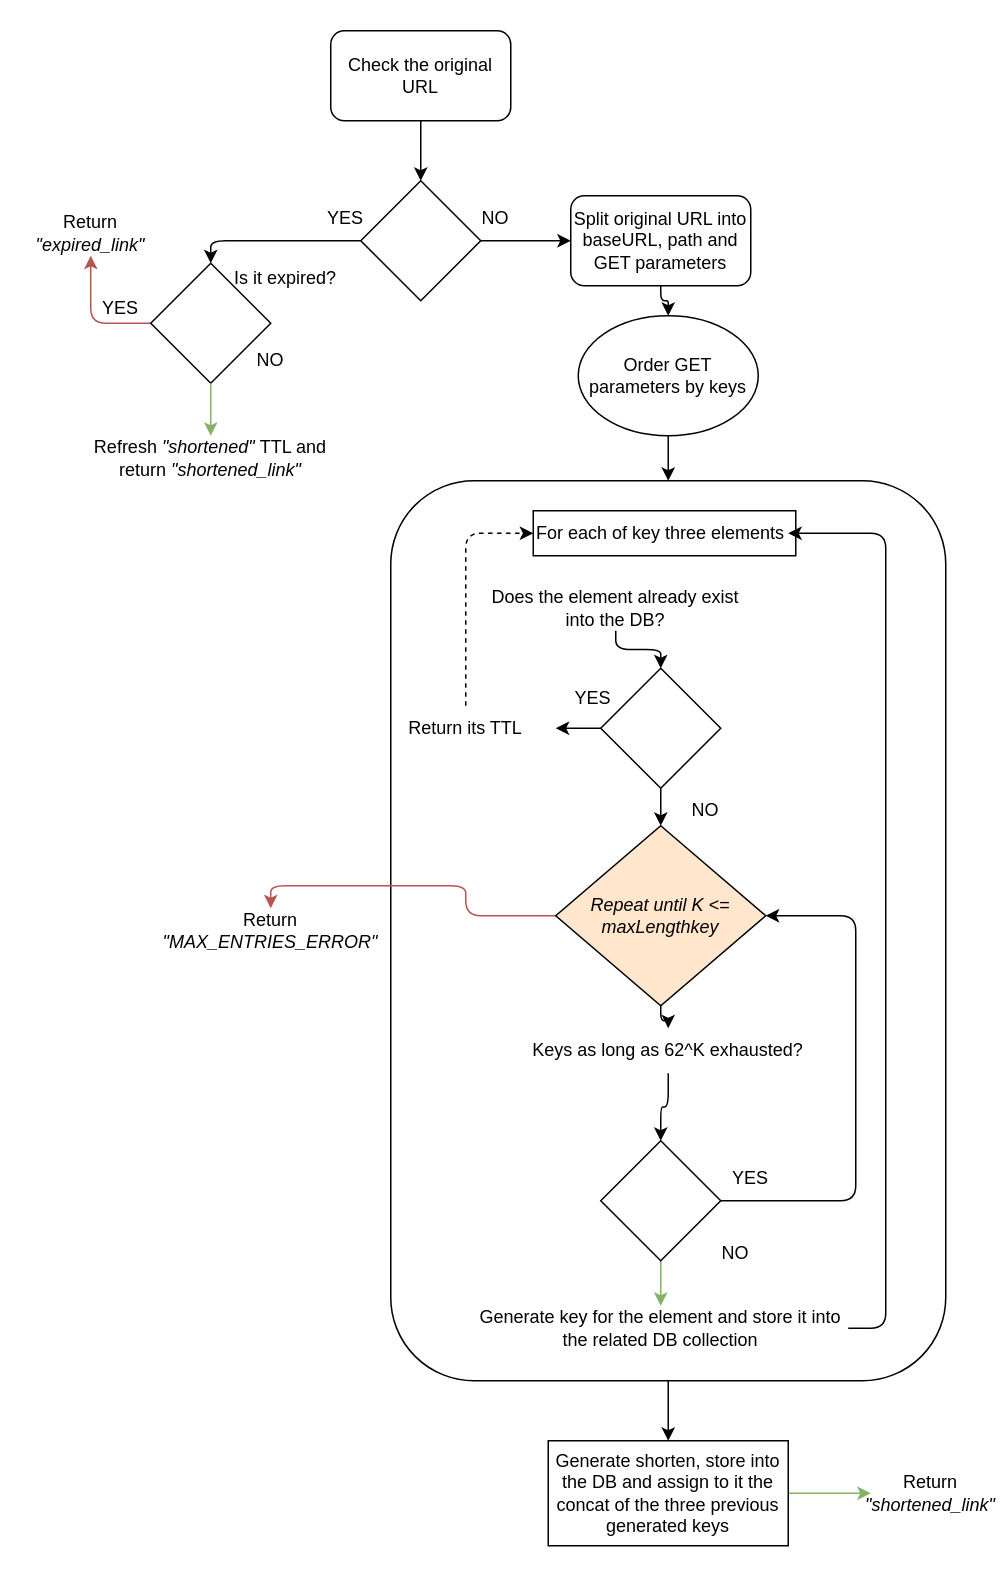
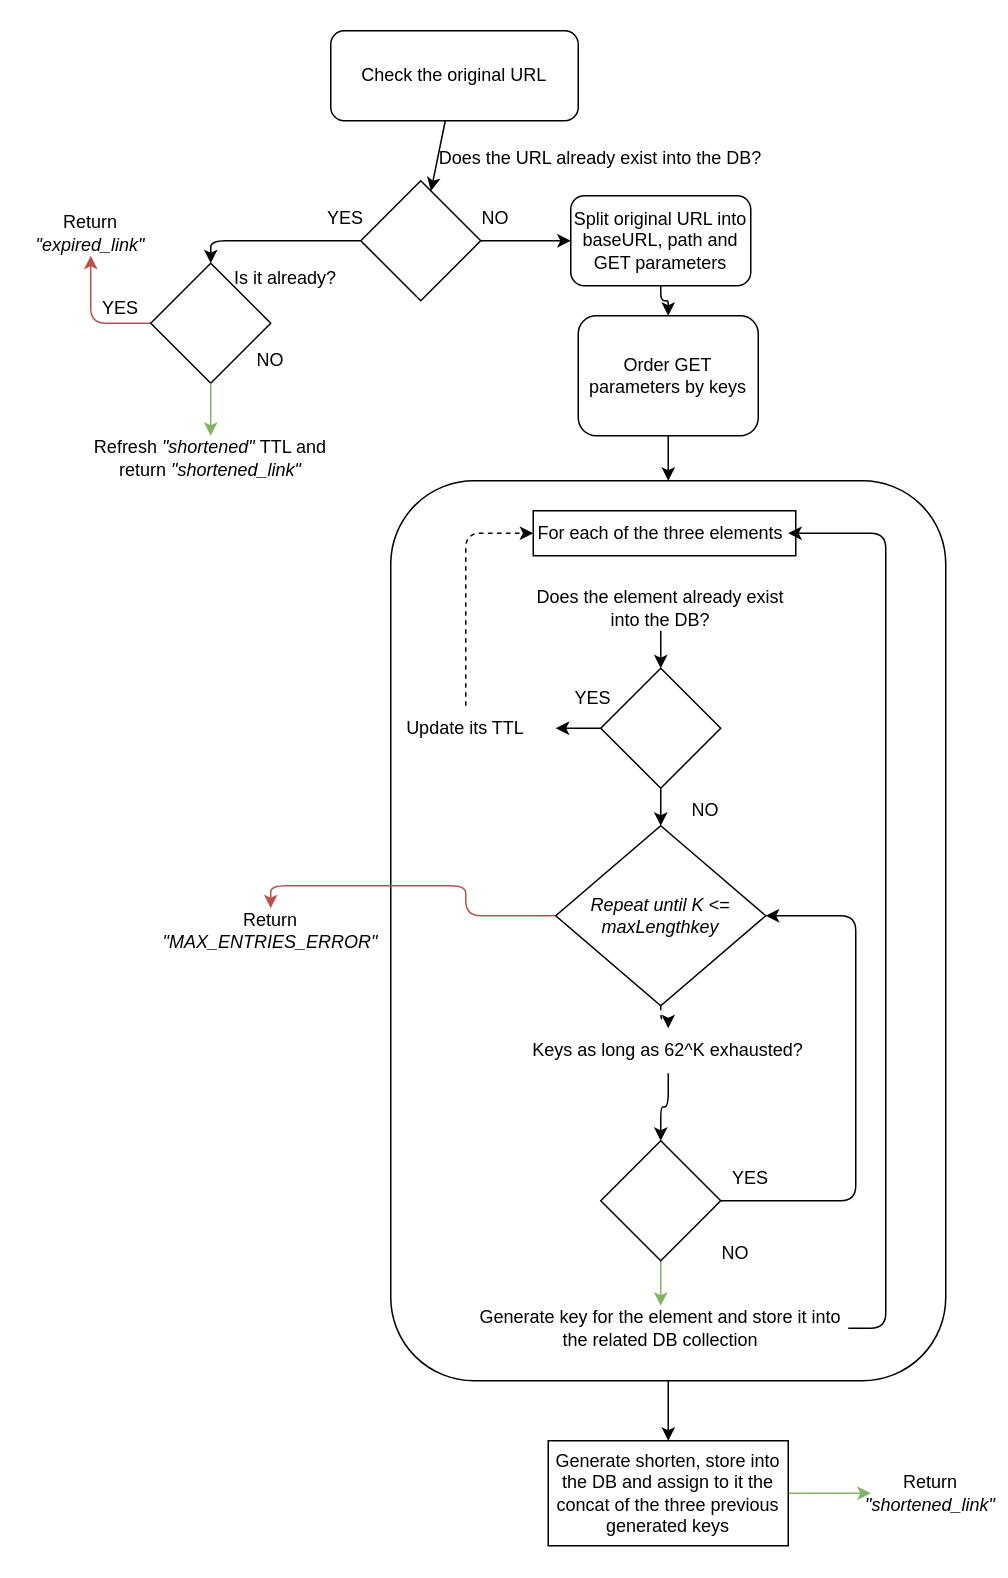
(421, 76) -> (455, 76)
none -> (601, 158)
(286, 278) -> (286, 278)
(668, 376) -> (668, 376)
(661, 533) -> (661, 533)
(616, 608) -> (661, 608)
(466, 728) -> (466, 728)
(661, 916) -> (661, 916)
(661, 1016) -> (661, 1016)
